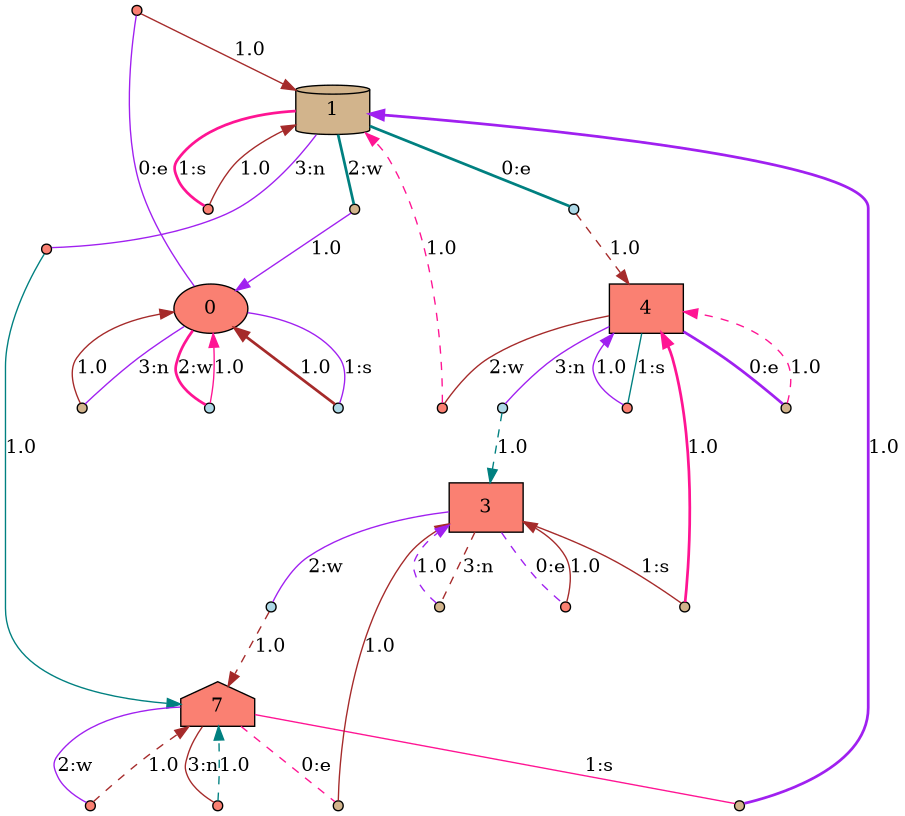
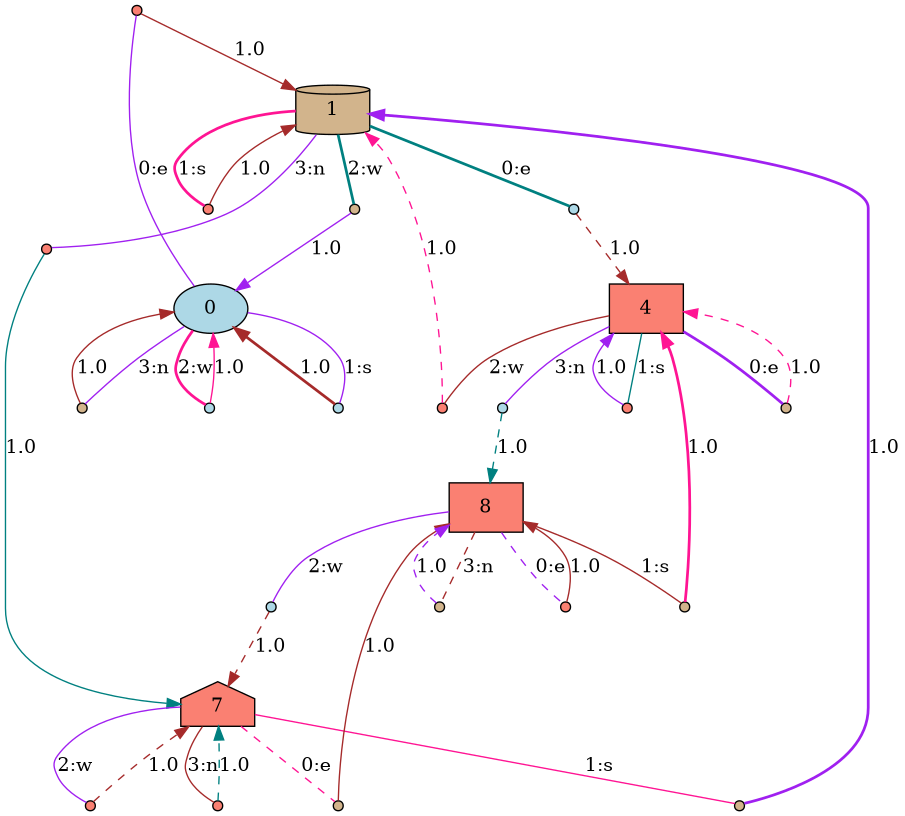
(211, 309) -> (211, 309)
(486, 508) -> (486, 508)
